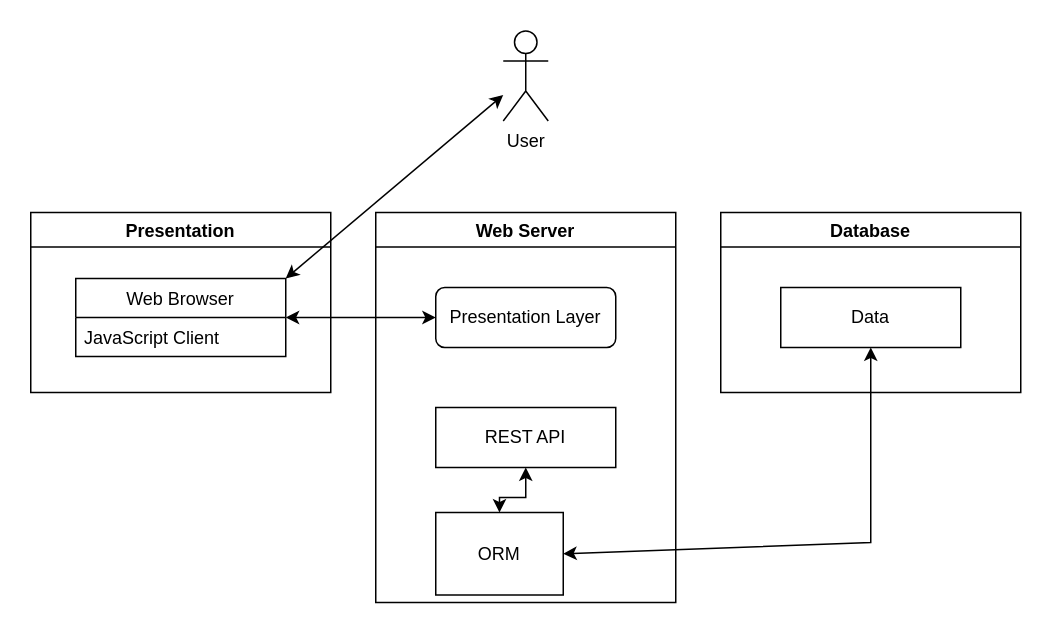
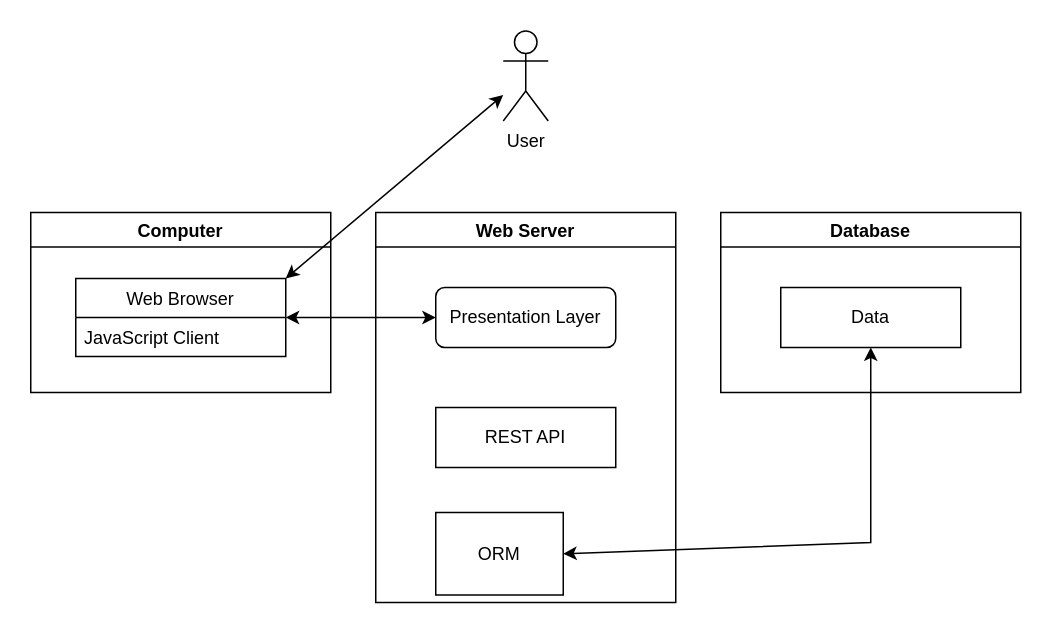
(180, 230) -> (180, 230)
(521, 497) -> none
